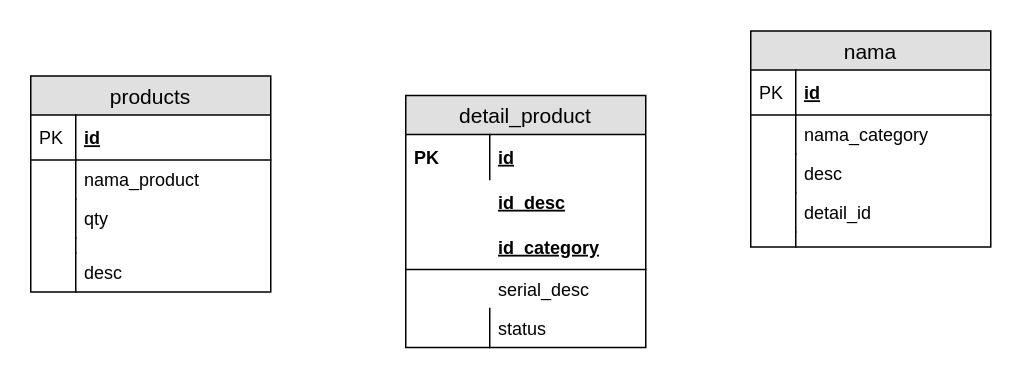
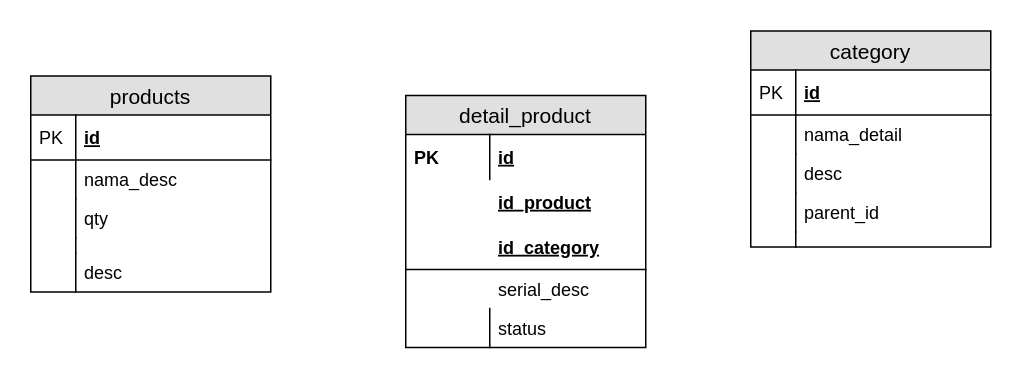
(870, 52) -> (870, 52)
(870, 135) -> (855, 135)
(144, 180) -> (129, 180)
(531, 203) -> (546, 203)
(842, 213) -> (847, 213)
